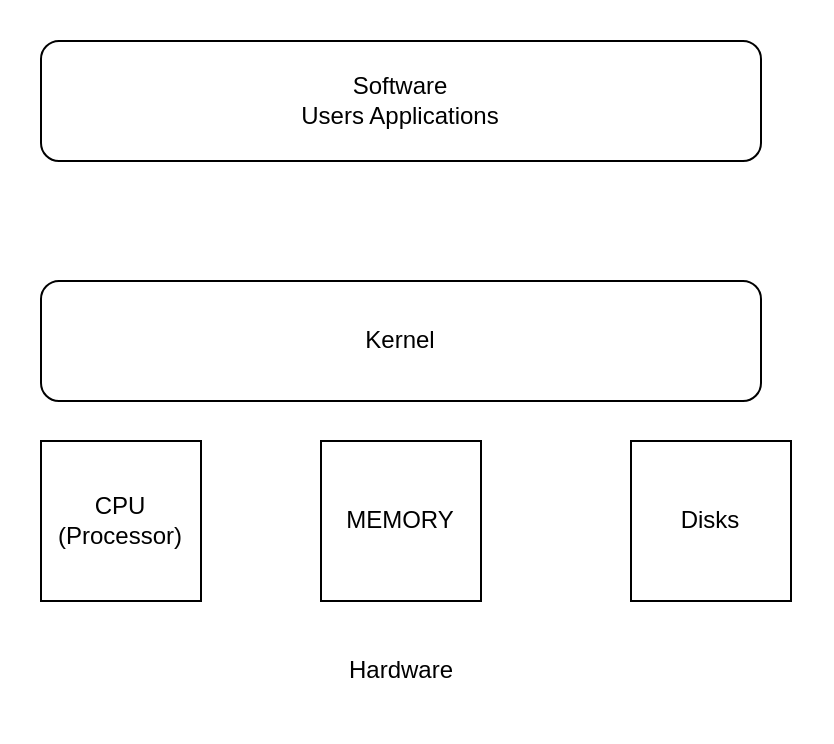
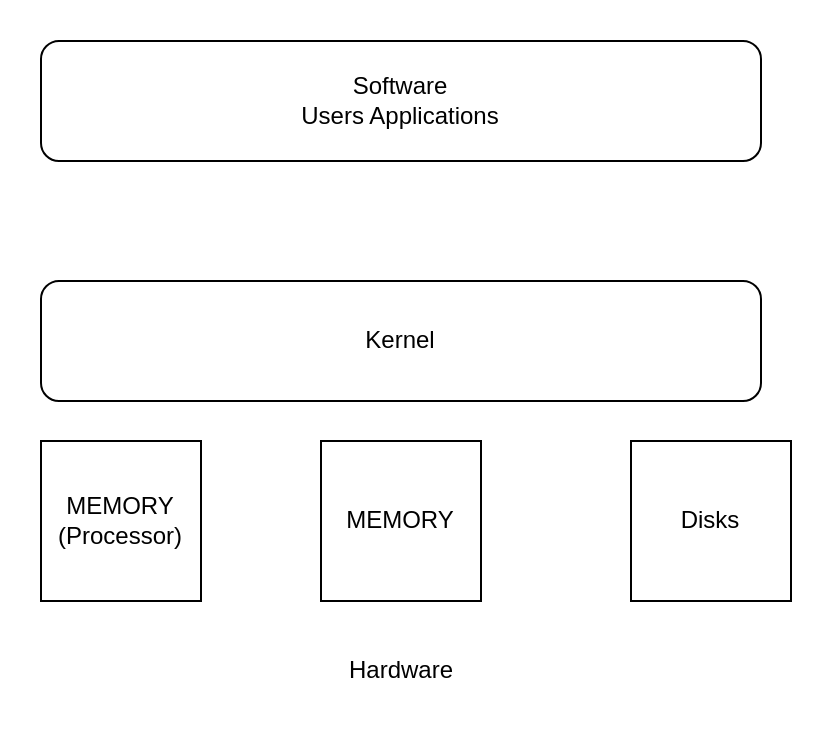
(121, 521) -> (121, 521)
